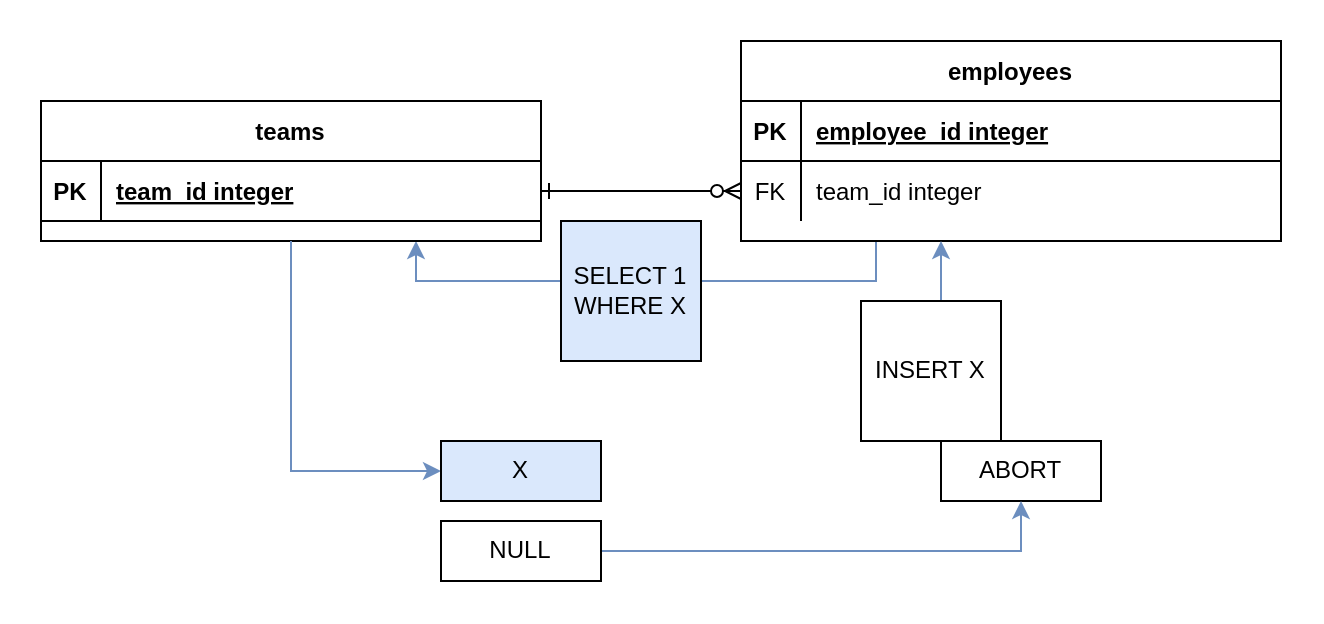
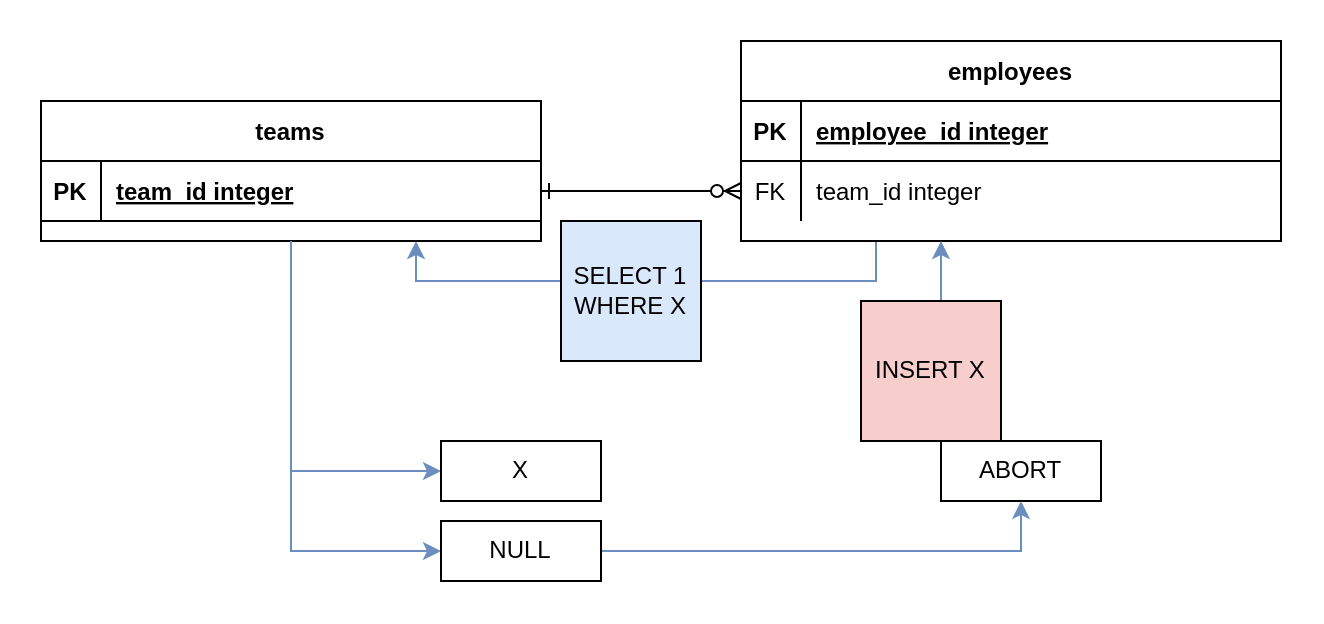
(931, 371) -> (931, 371)
(521, 471) -> (521, 471)
none -> (321, 551)
